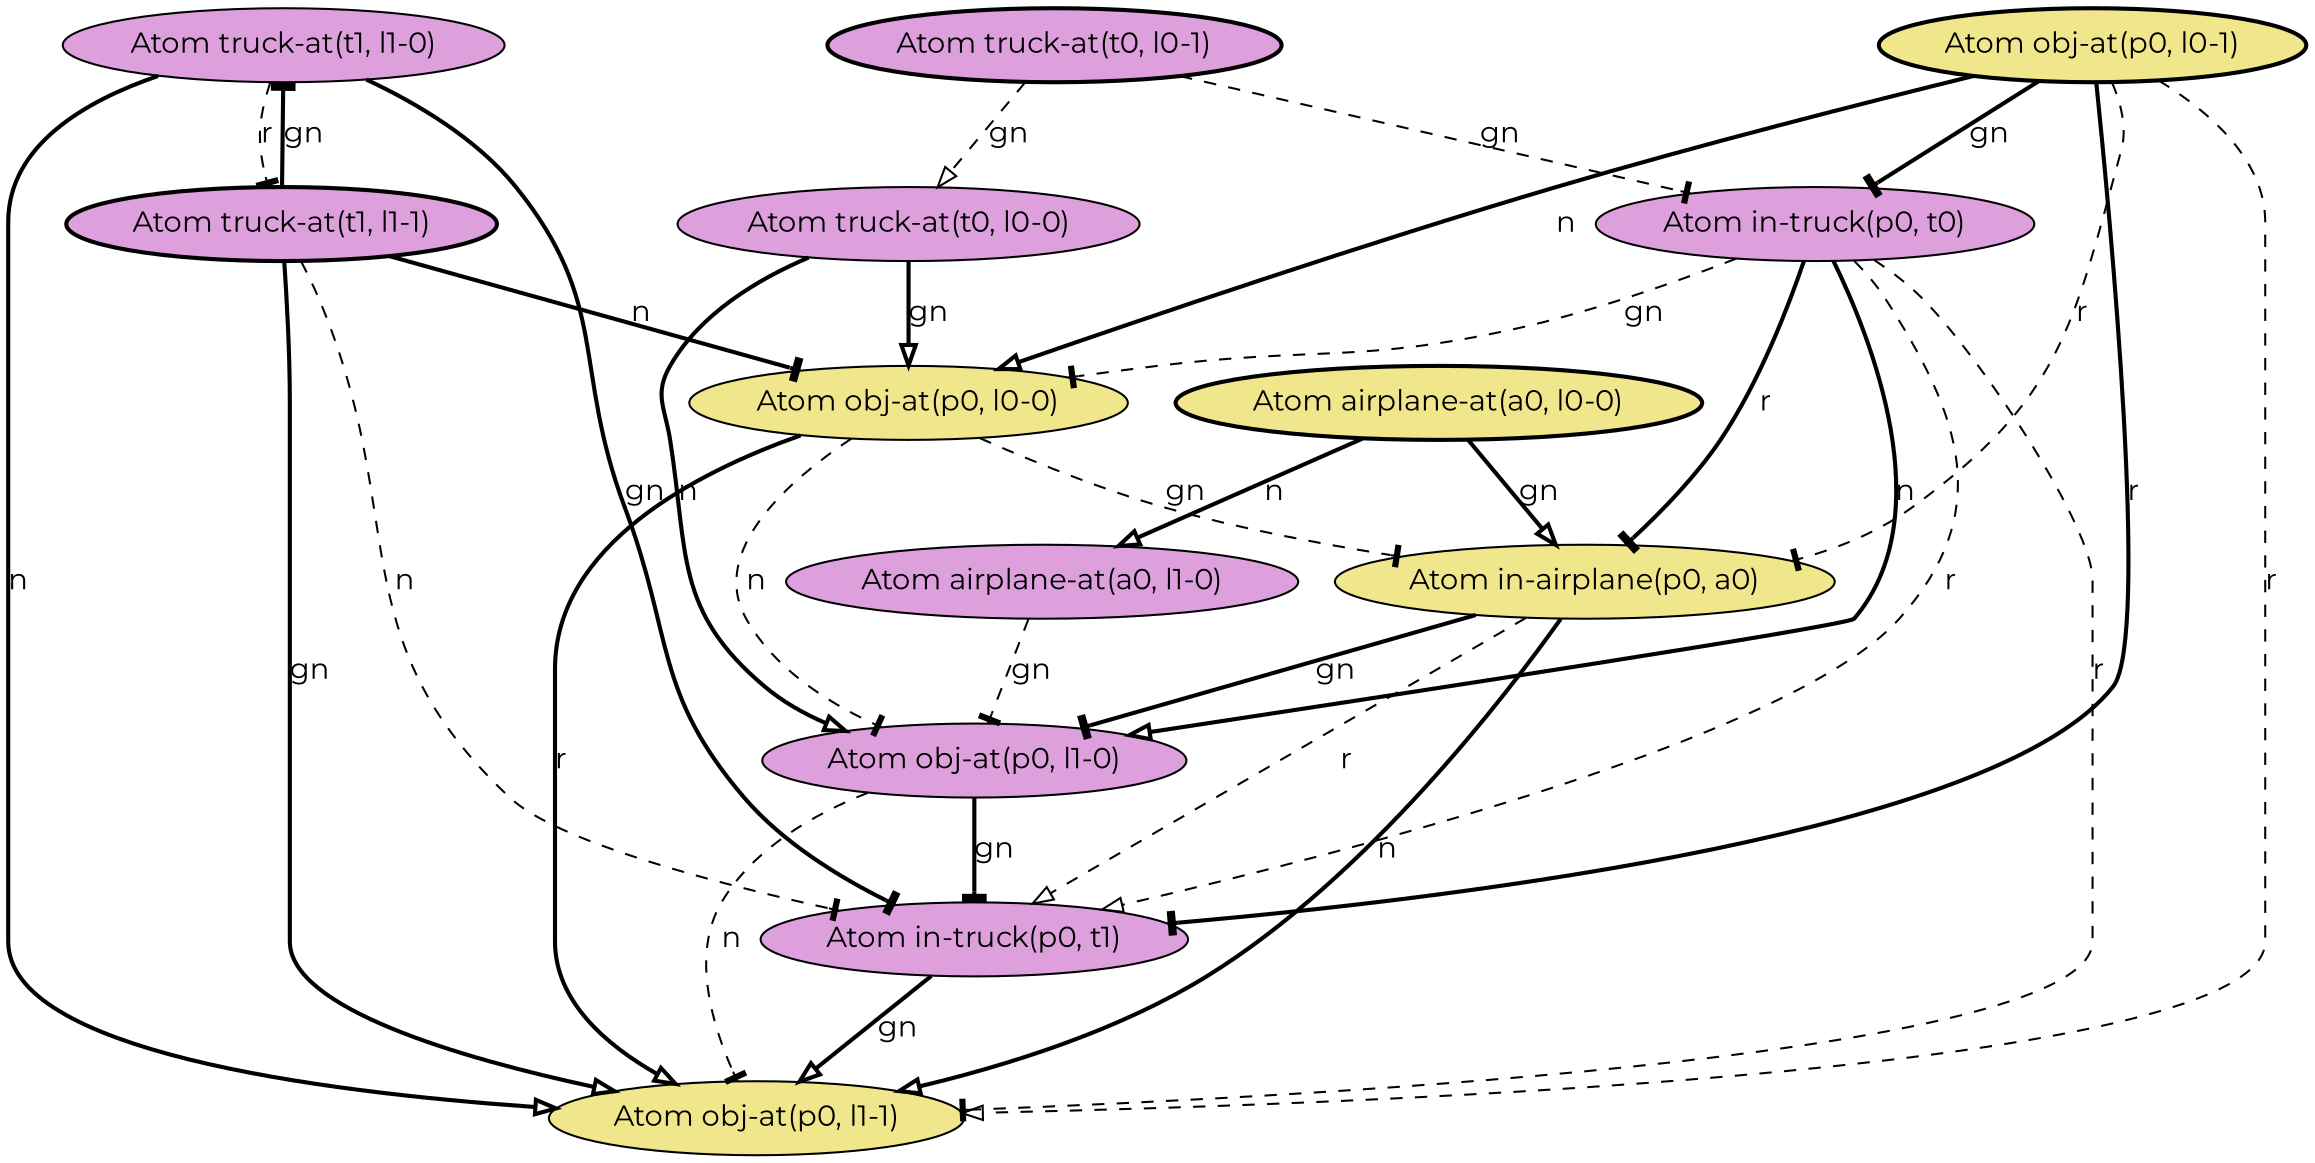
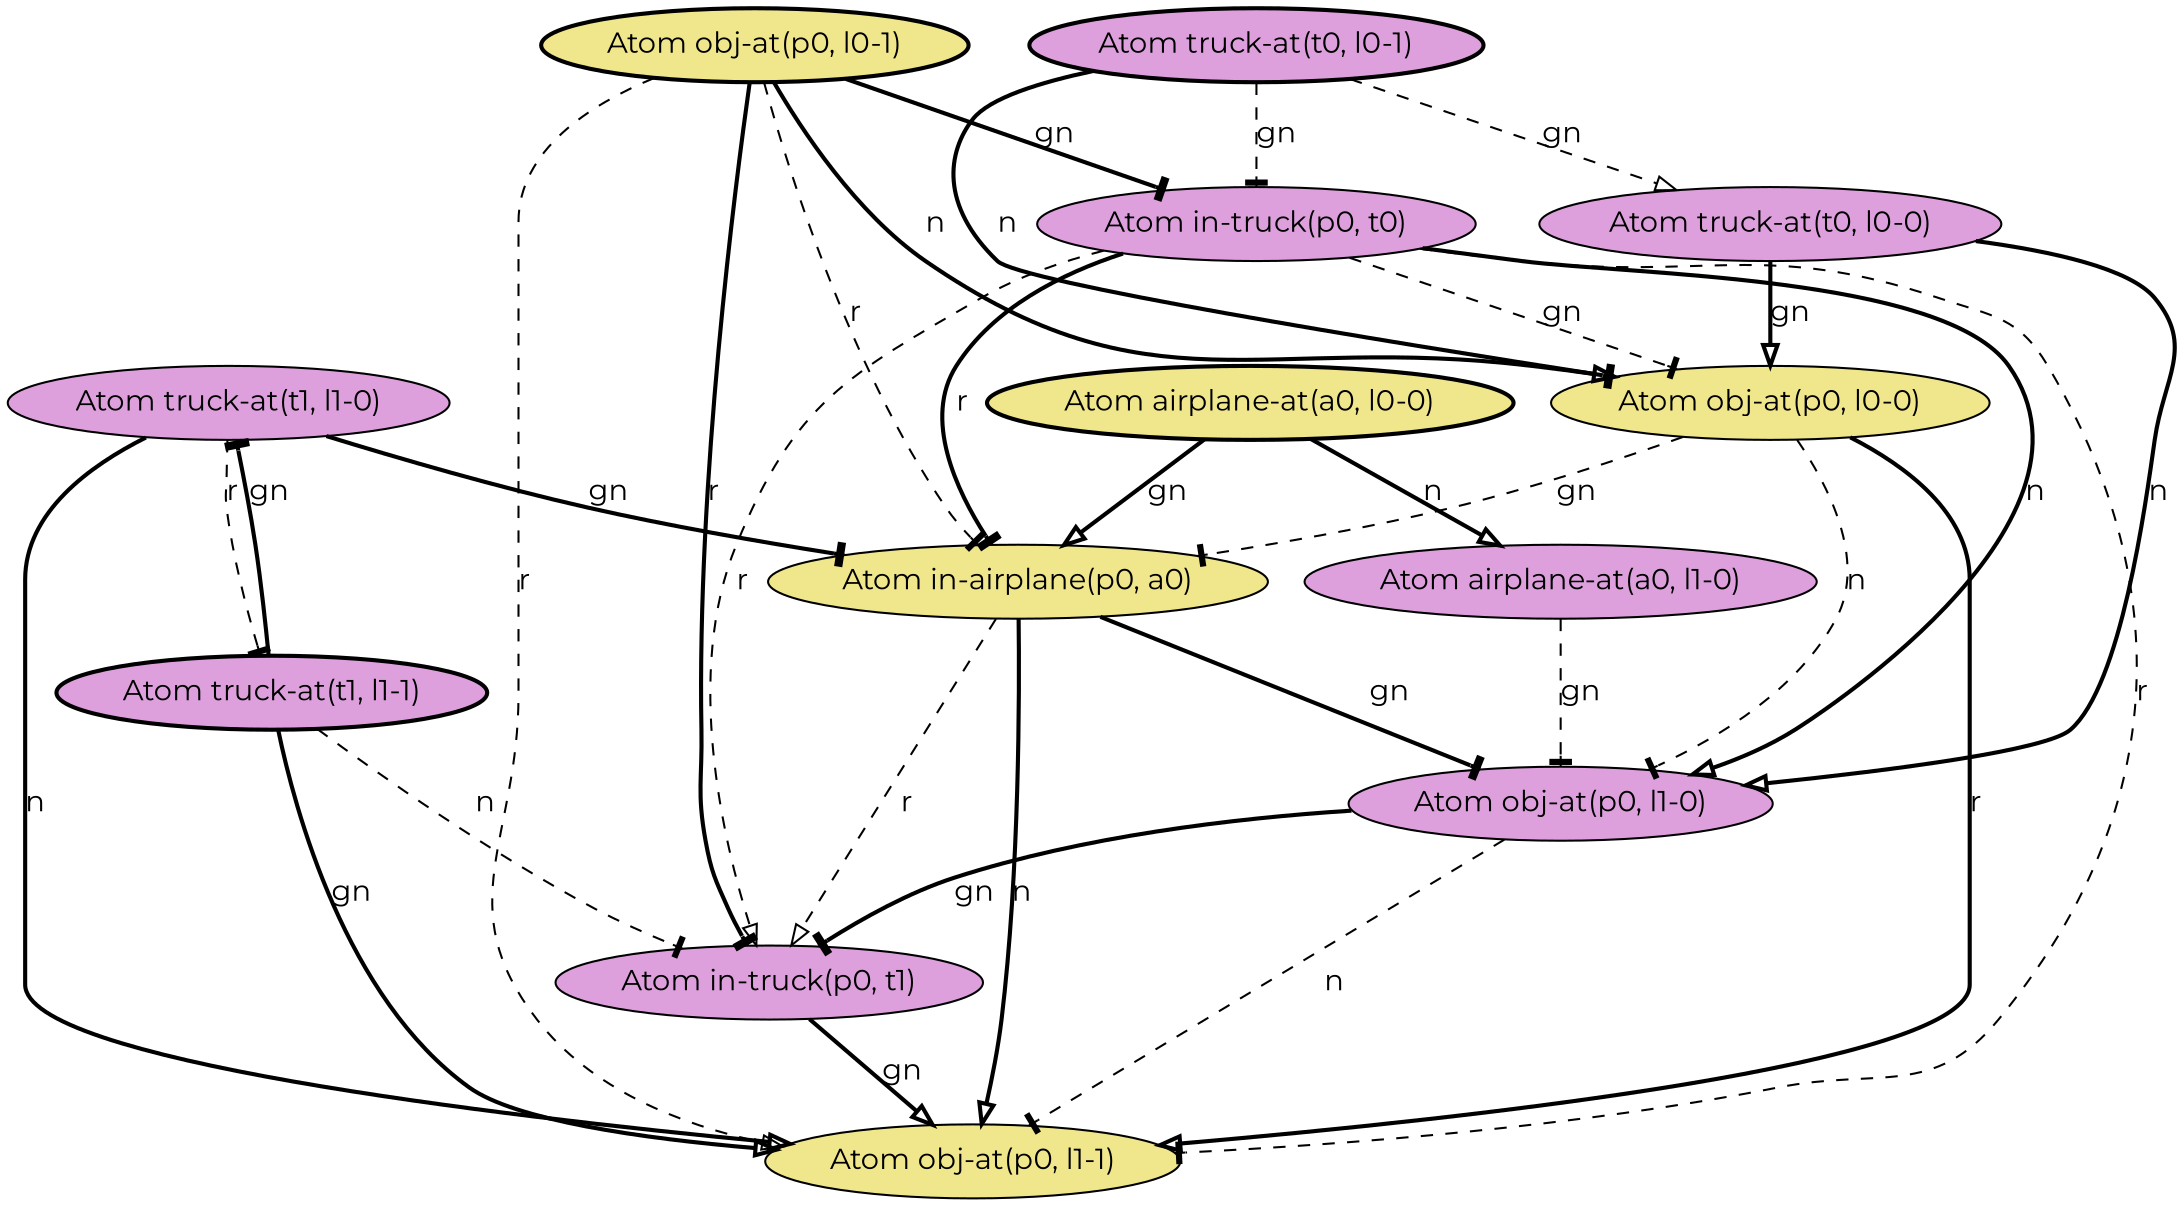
(600, 315) -> (1155, 300)
(619, 491) -> (578, 505)
